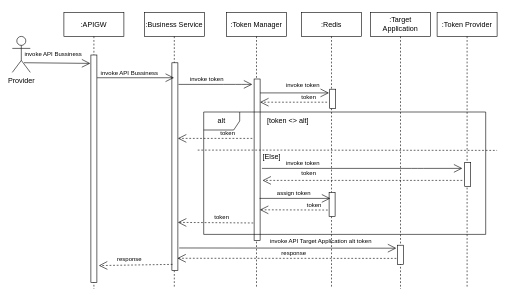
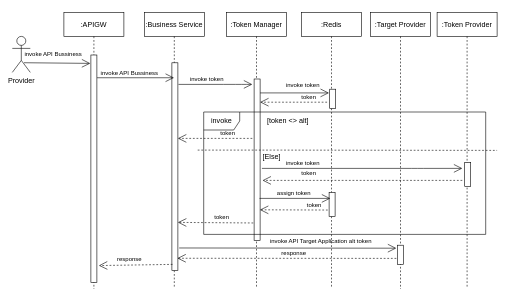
(401, 24) -> (401, 24)
(222, 121) -> (222, 121)
